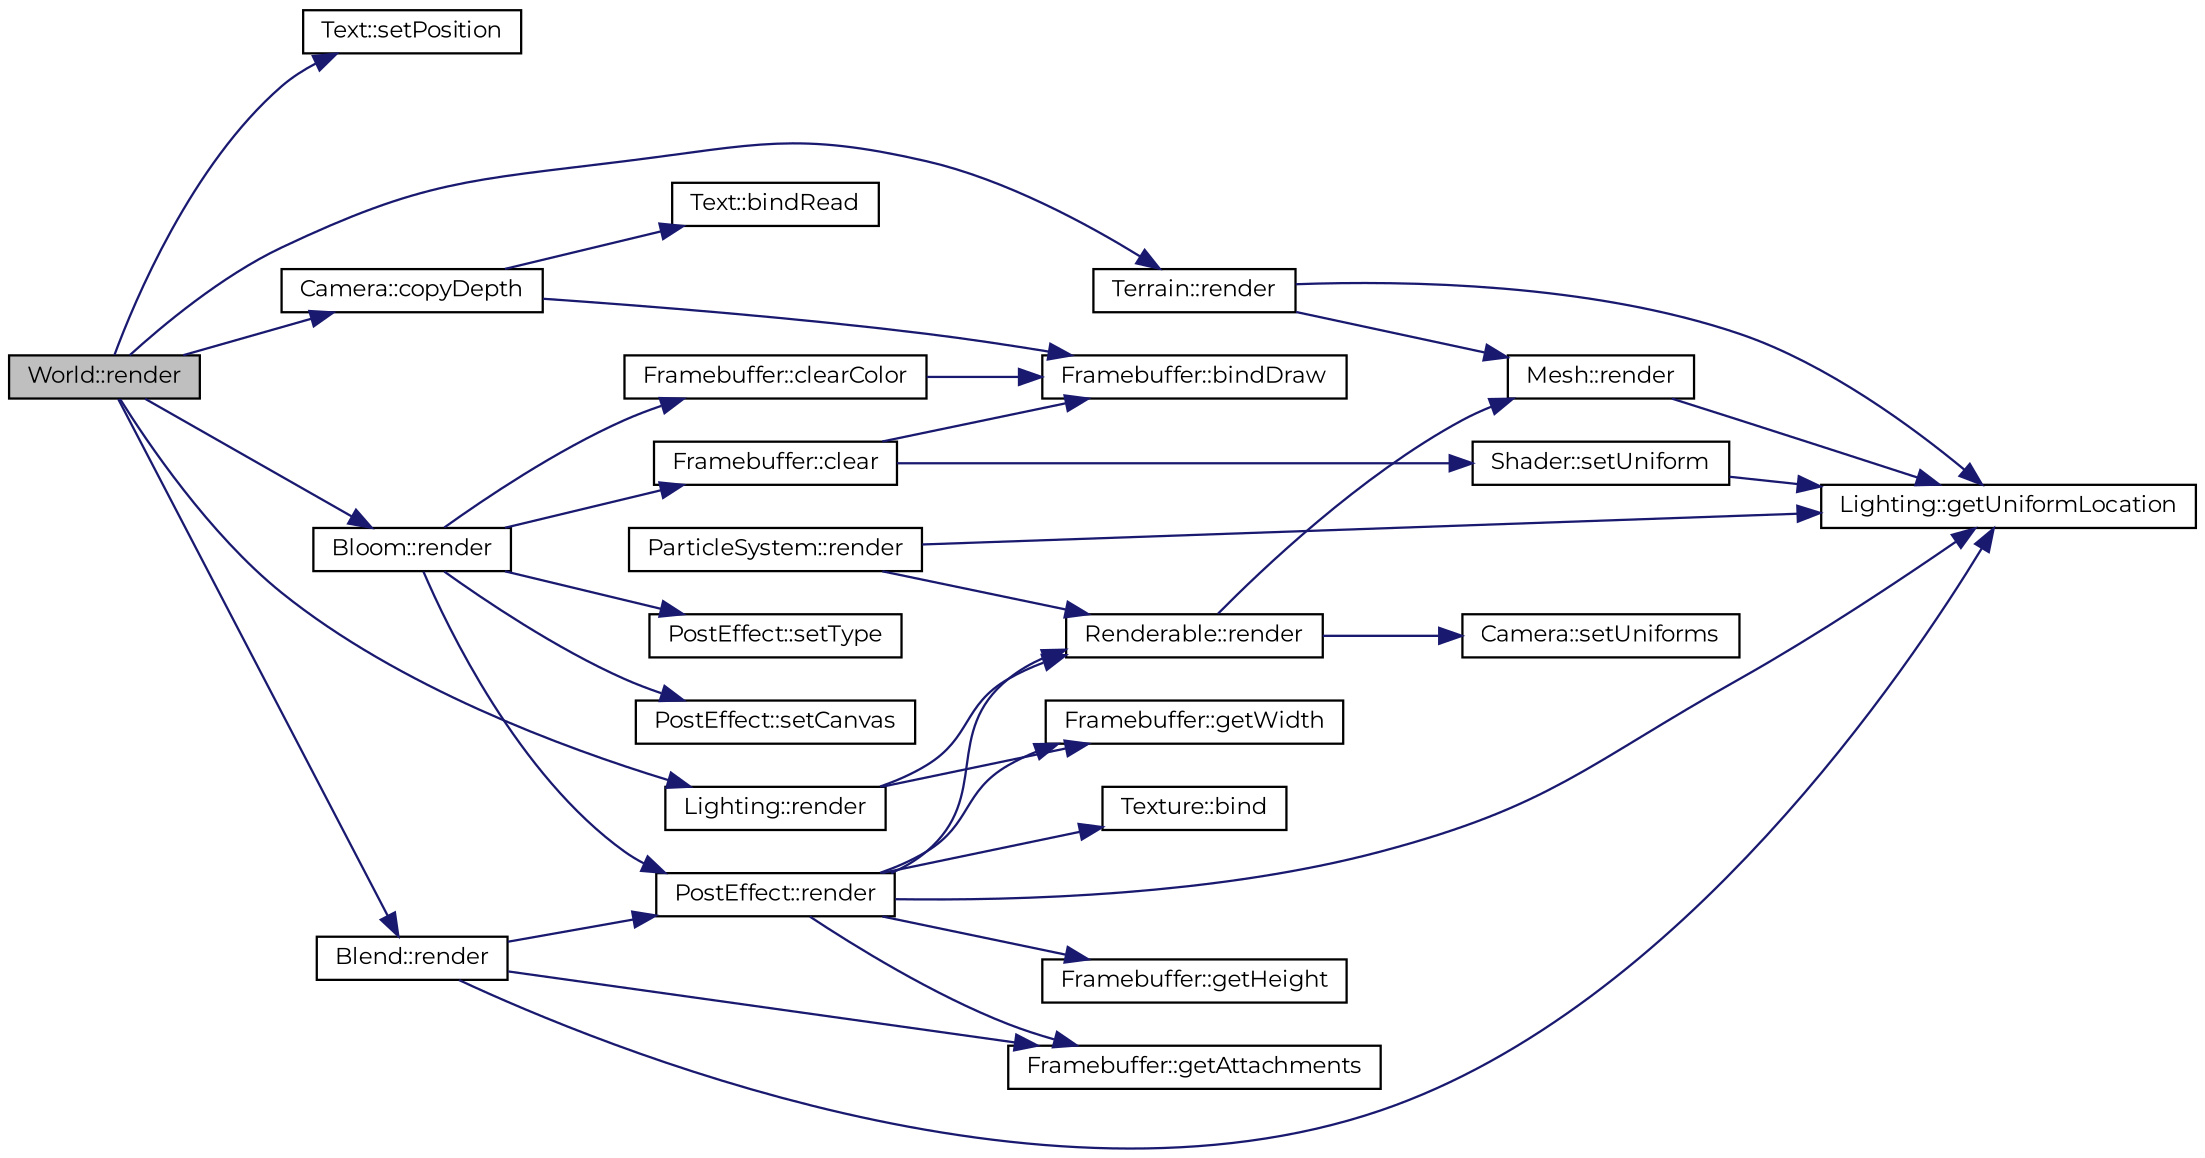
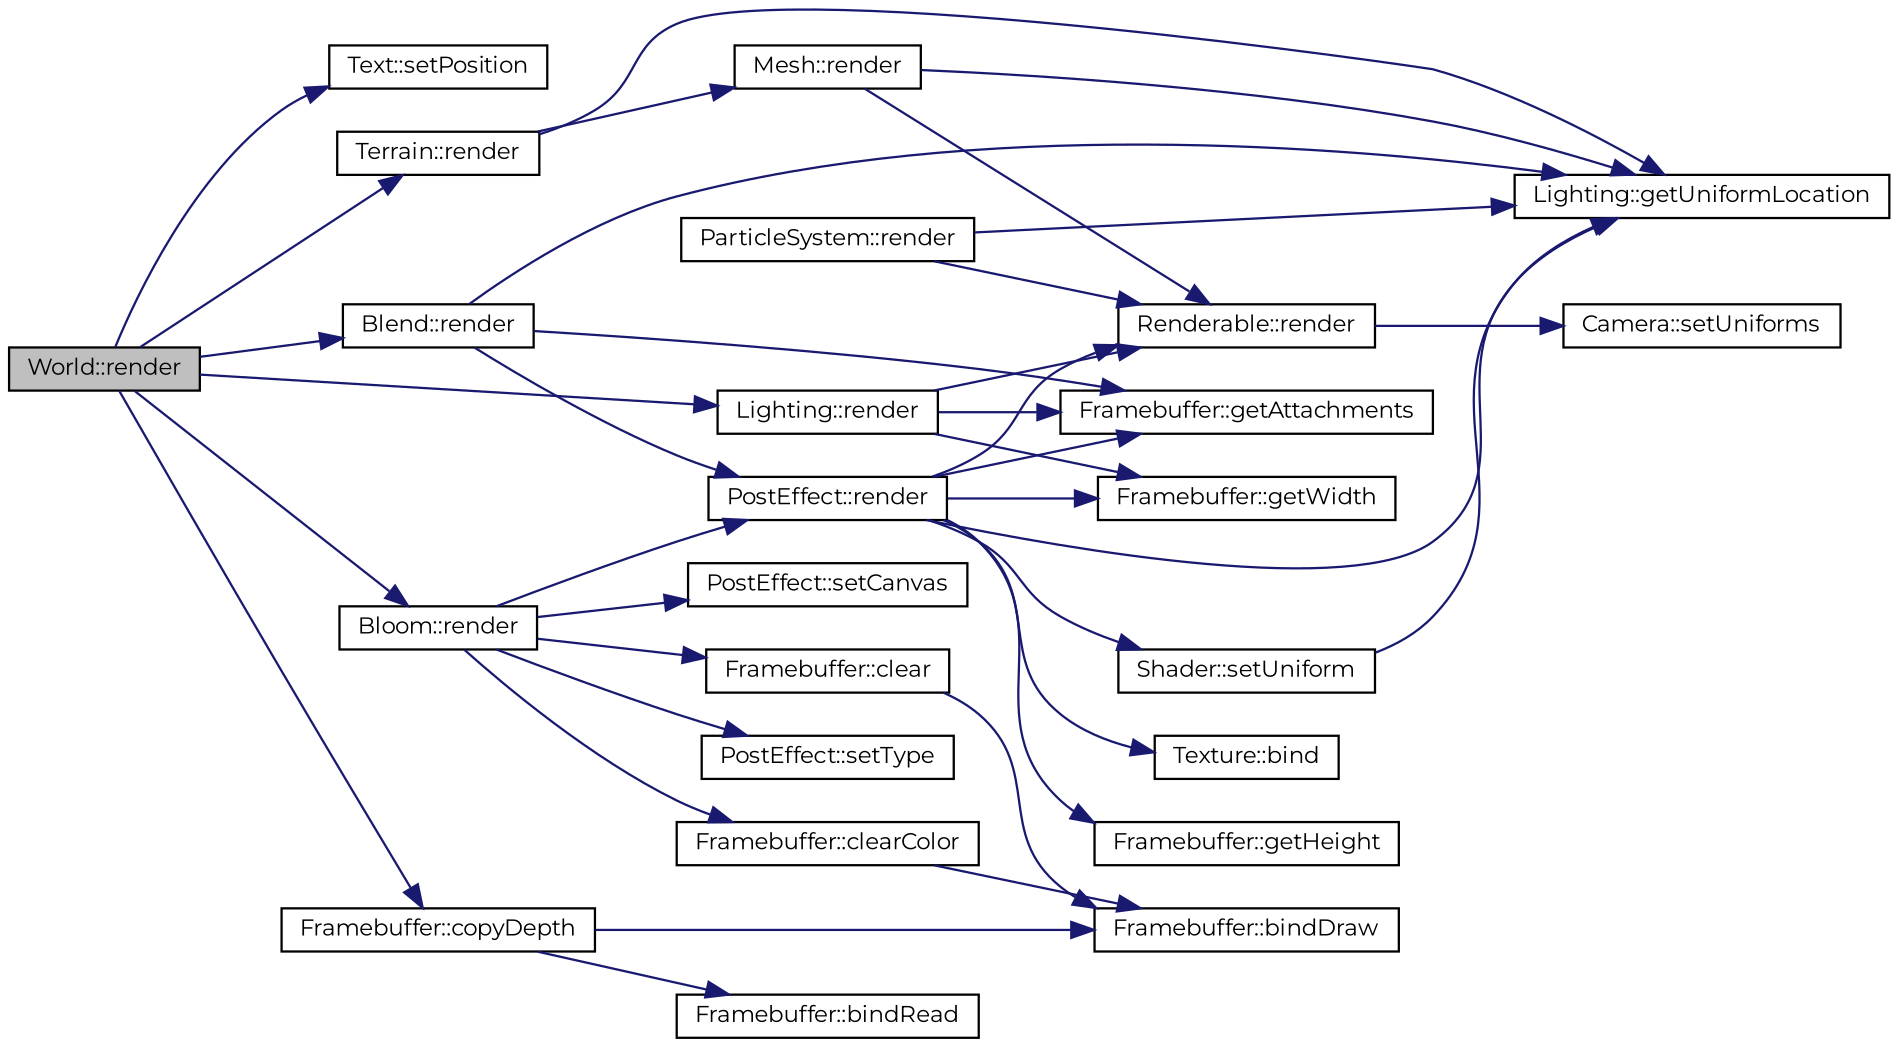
(775, 204) -> (828, 1016)
(412, 291) -> (438, 930)
none -> (988, 412)
(1173, 463) -> (1026, 587)
(1346, 499) -> (1027, 190)
